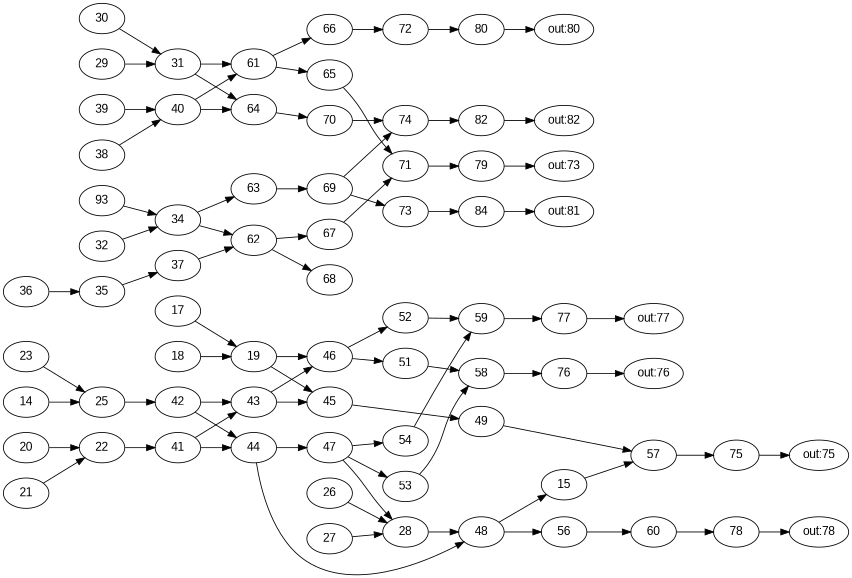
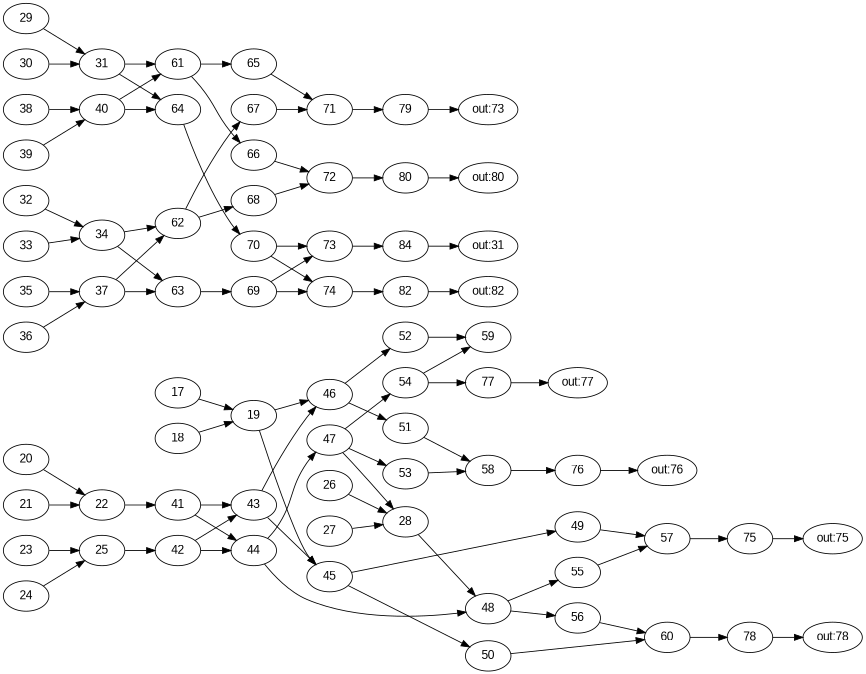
none -> (288, 190)
(102, 201) -> (26, 246)
(564, 212) -> (488, 246)
none -> (288, 246)
(60, 292) -> (60, 317)
none -> (136, 292)
(518, 319) -> (443, 383)
(26, 402) -> (26, 596)
(564, 485) -> (578, 572)
none -> (488, 656)
